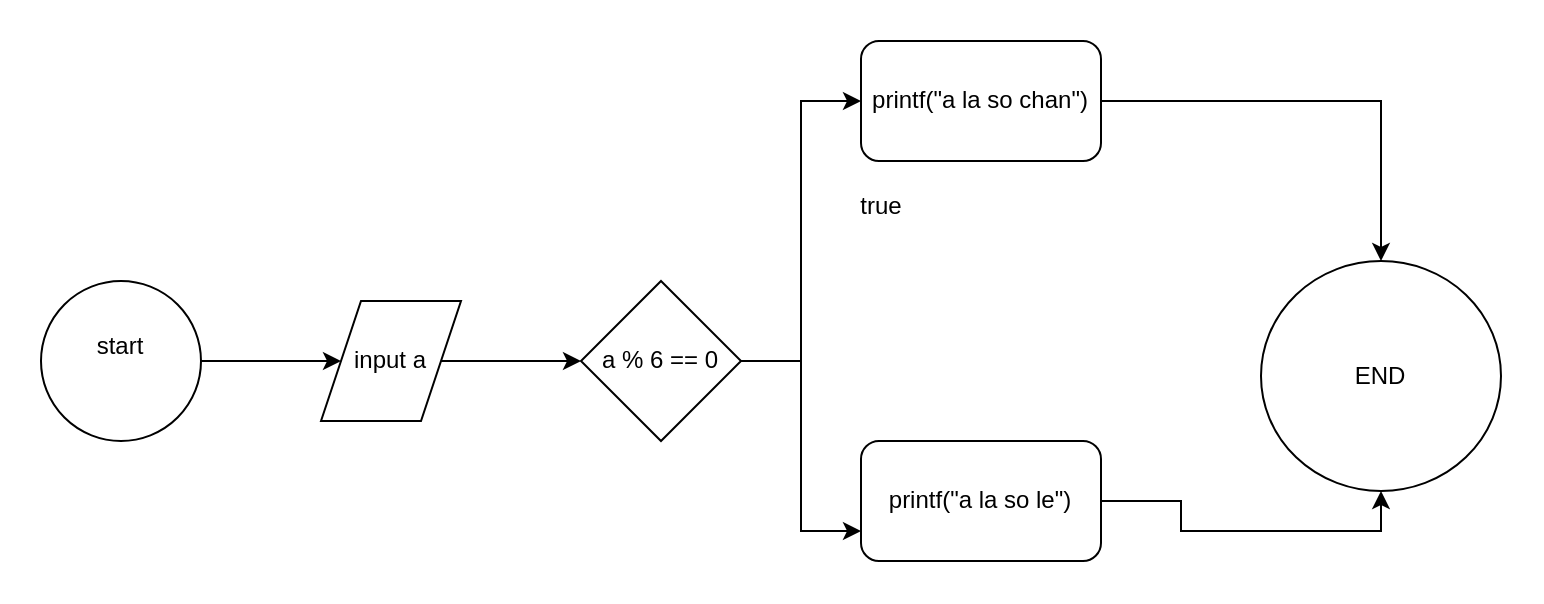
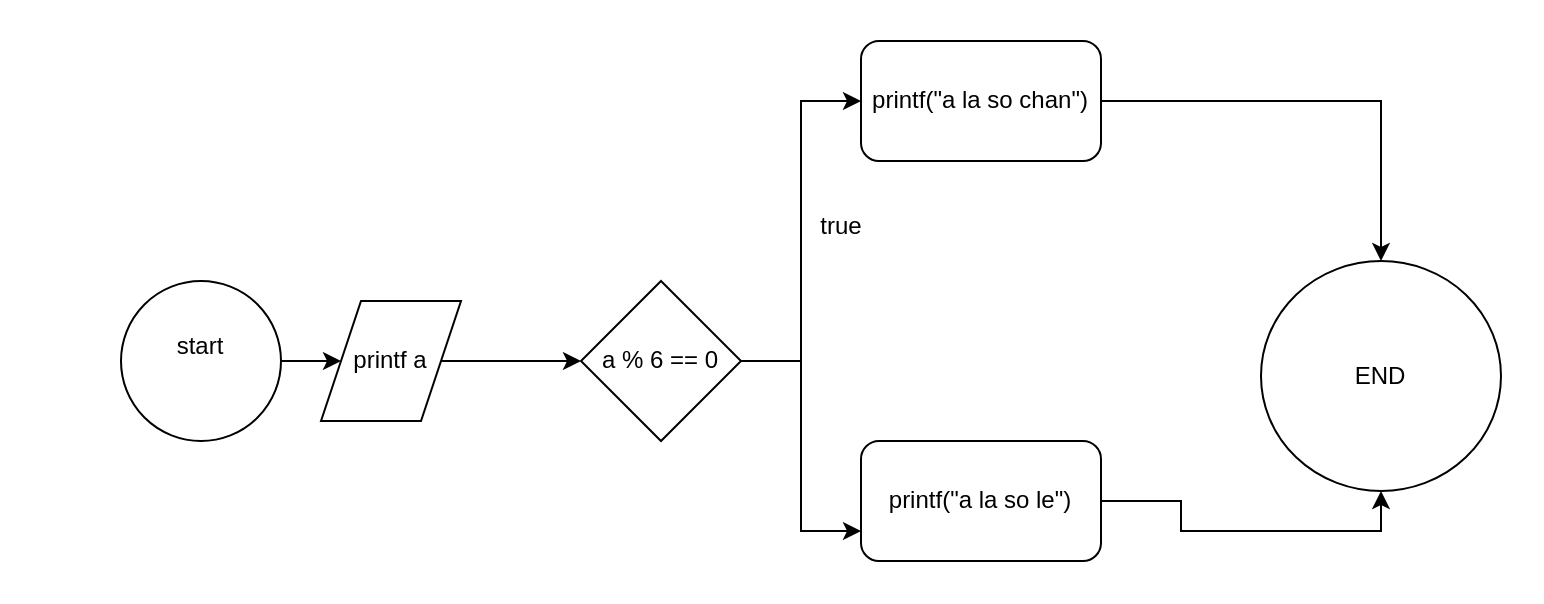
(881, 207) -> (841, 227)
(121, 361) -> (201, 361)
(391, 361) -> (391, 361)
